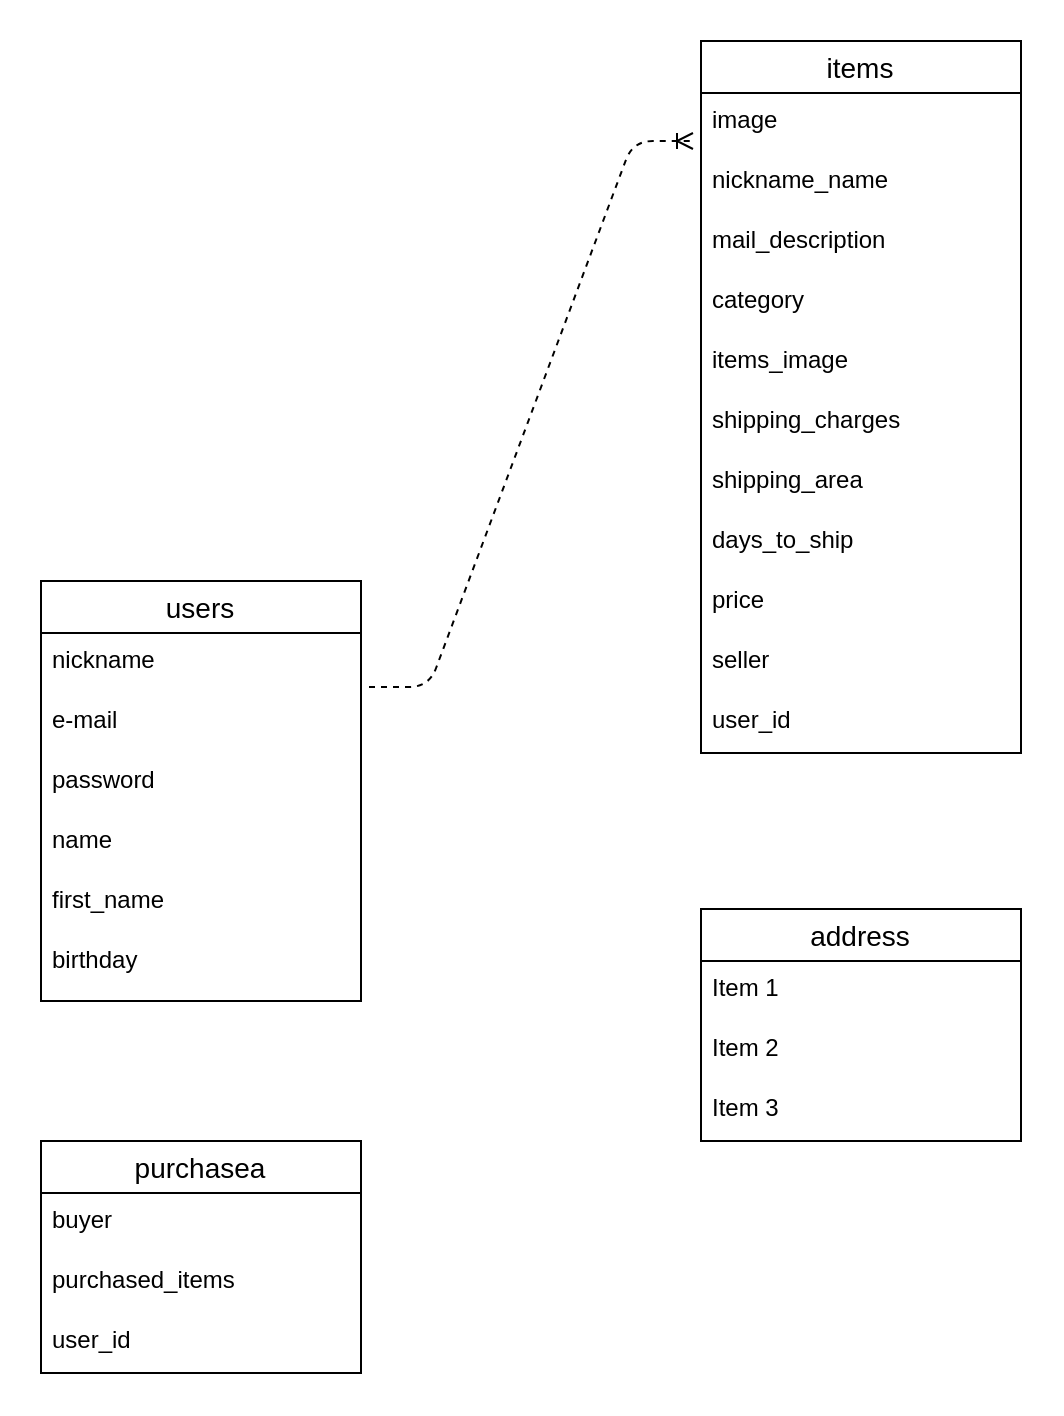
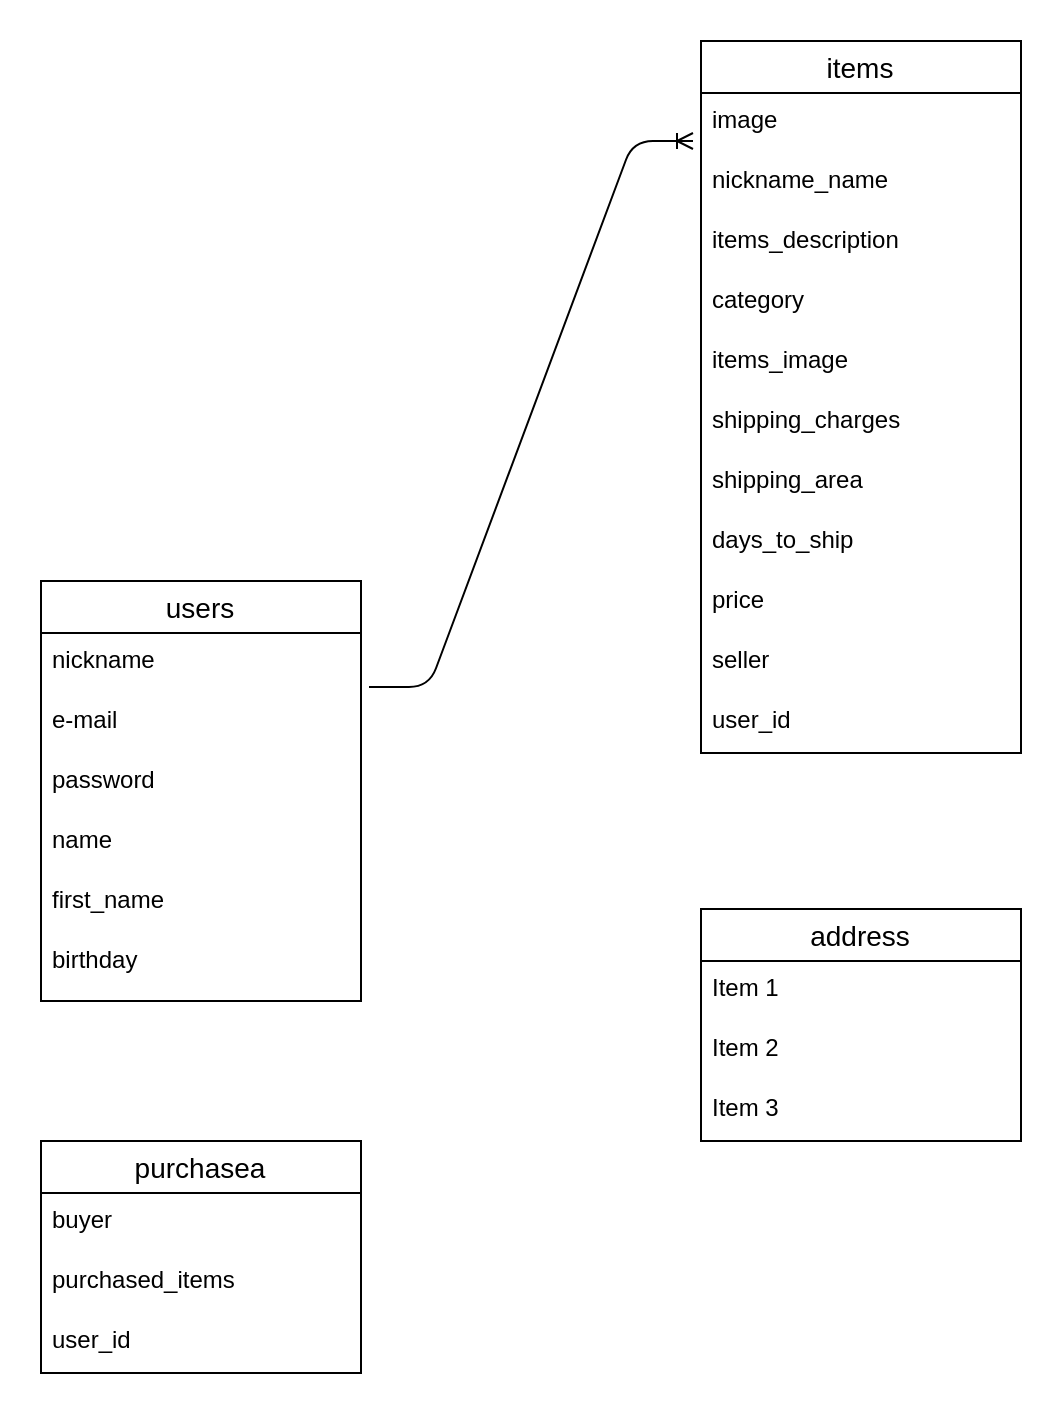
(807, 240) -> (817, 240)
(532, 412) -> (532, 412)
